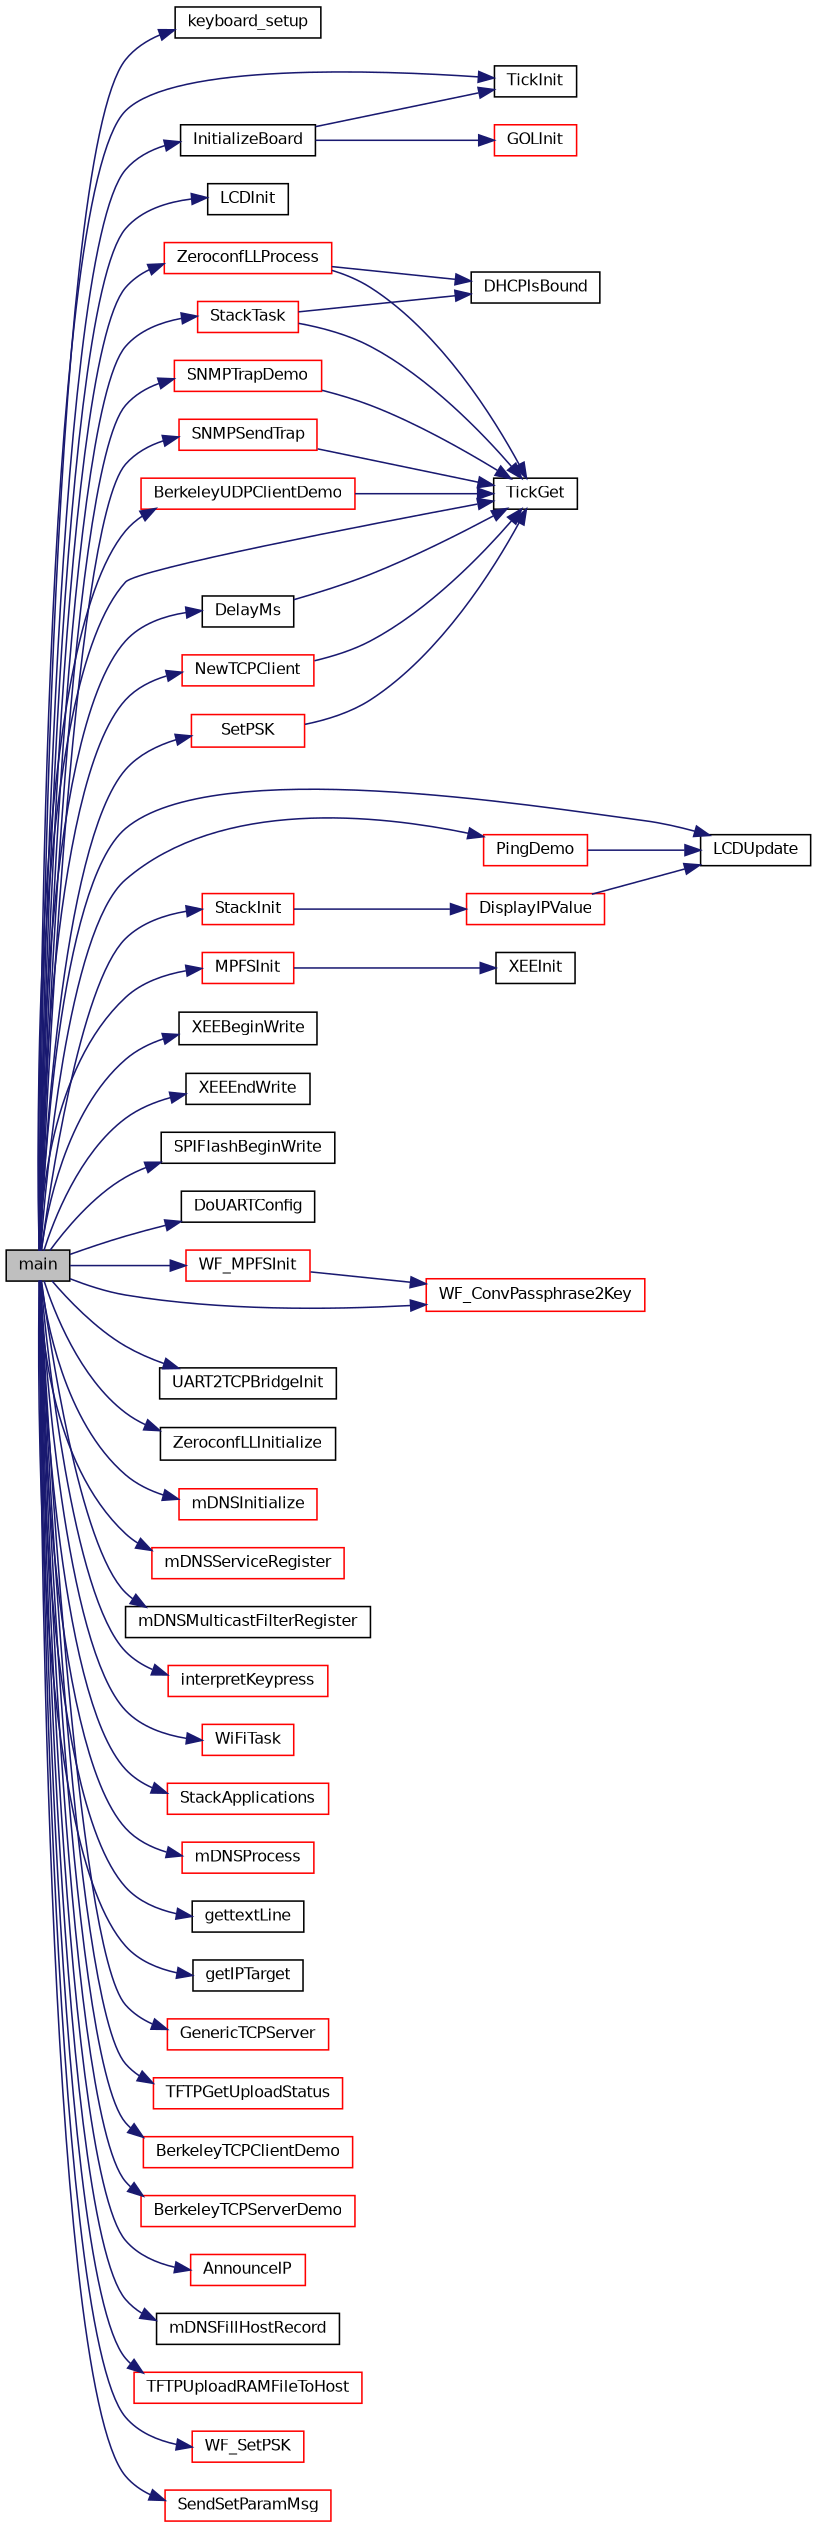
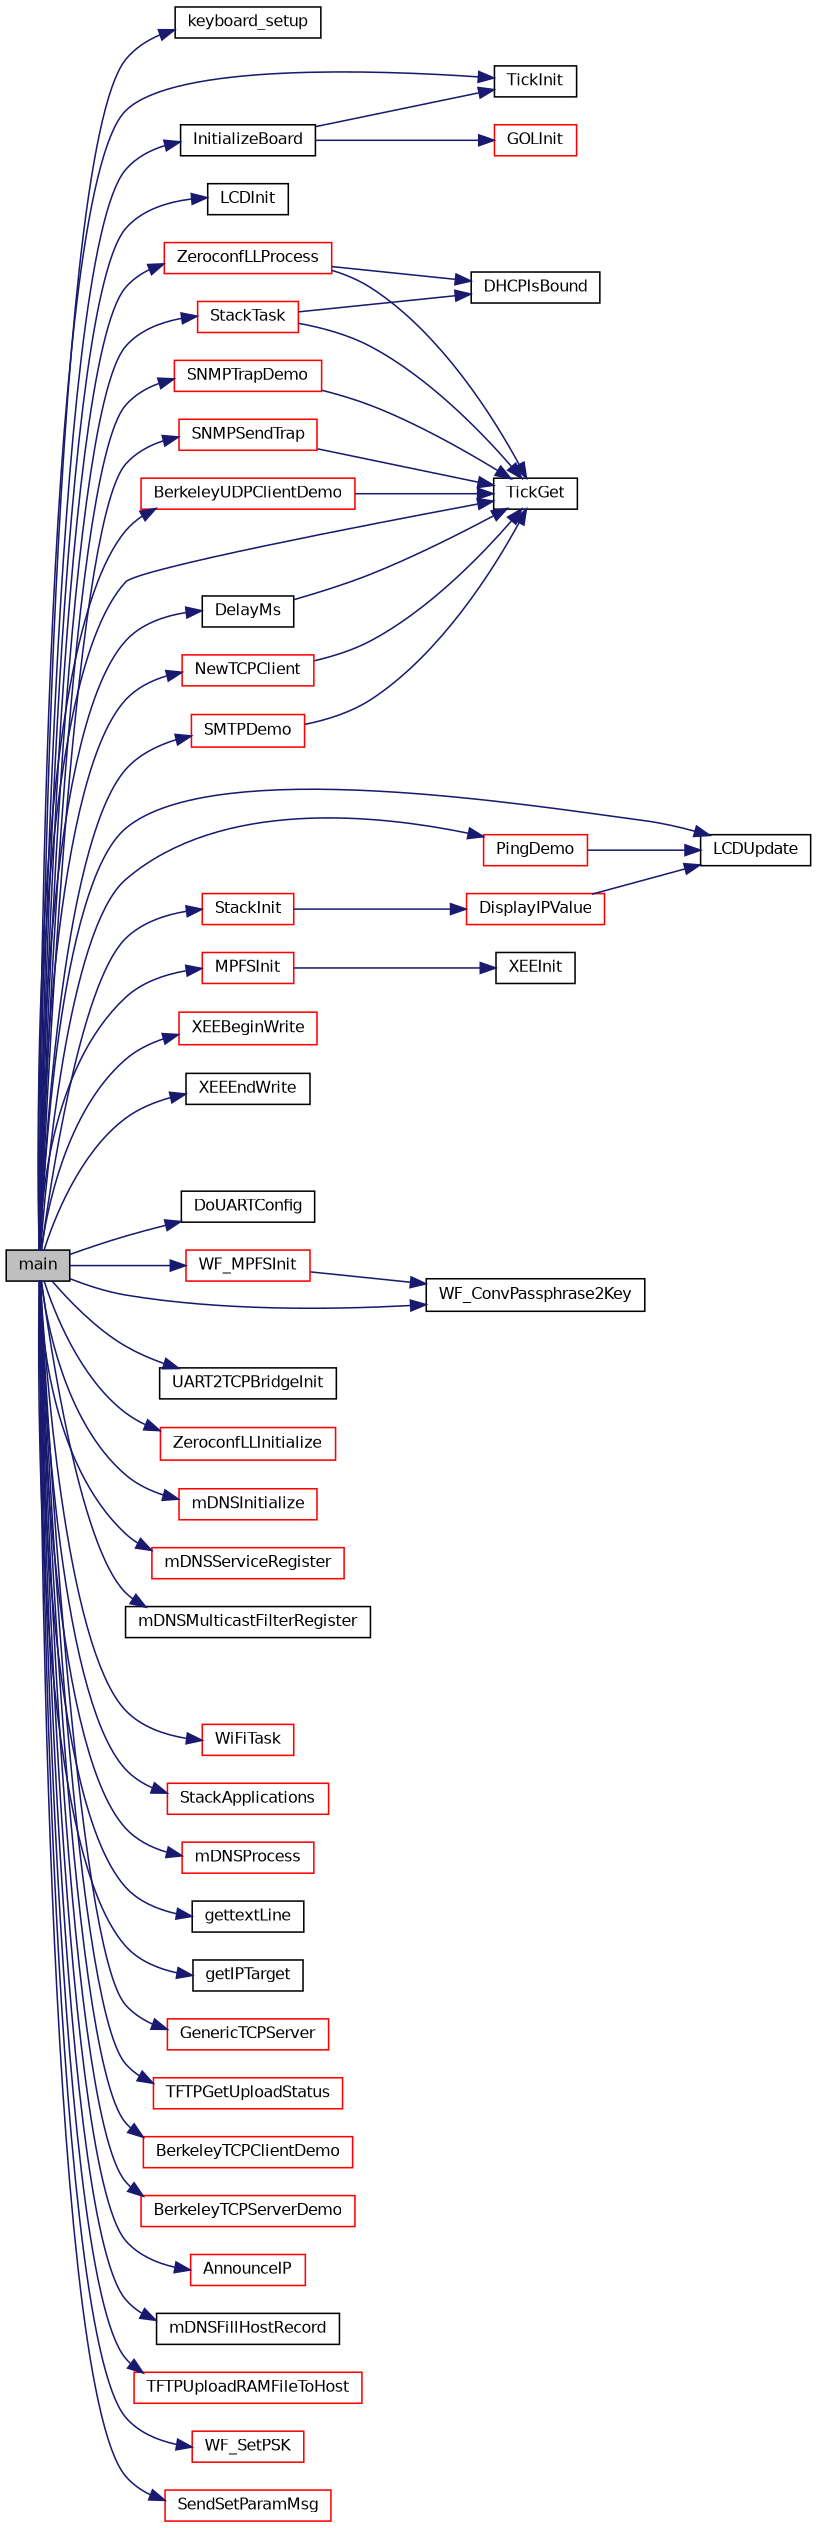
(248, 731) -> (248, 731)
(248, 1028) -> (248, 1028)
(248, 1148) -> none
(536, 1295) -> (536, 1295)
(248, 1444) -> (248, 1444)
(248, 1681) -> none
